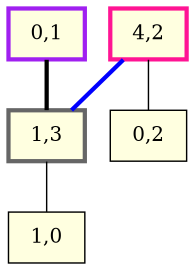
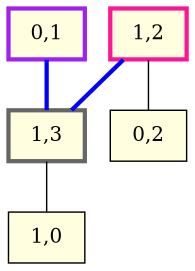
(148, 34) -> (148, 34)
(47, 85) -> (47, 85)
